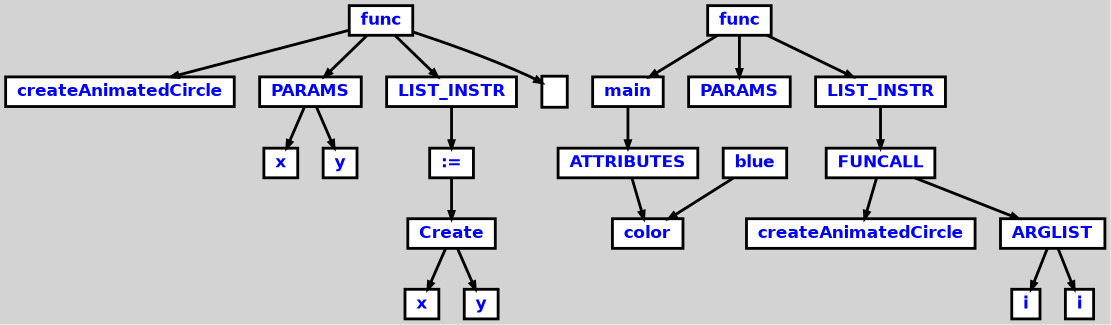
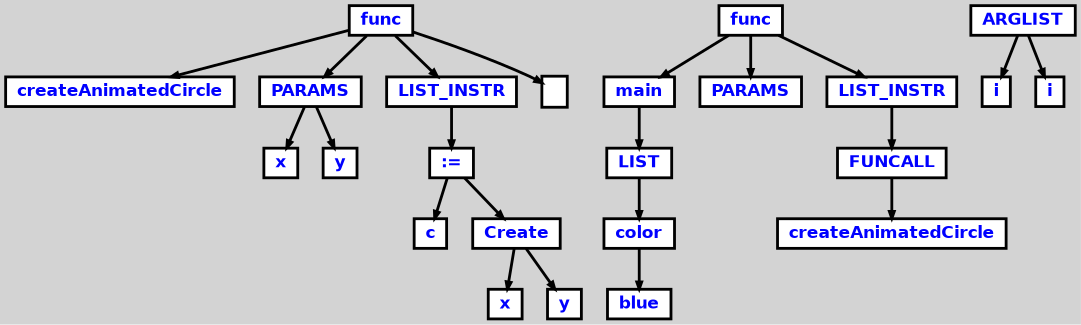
(628, 163) -> (639, 163)
(704, 196) -> (639, 265)
(963, 197) -> none
none -> (430, 234)
